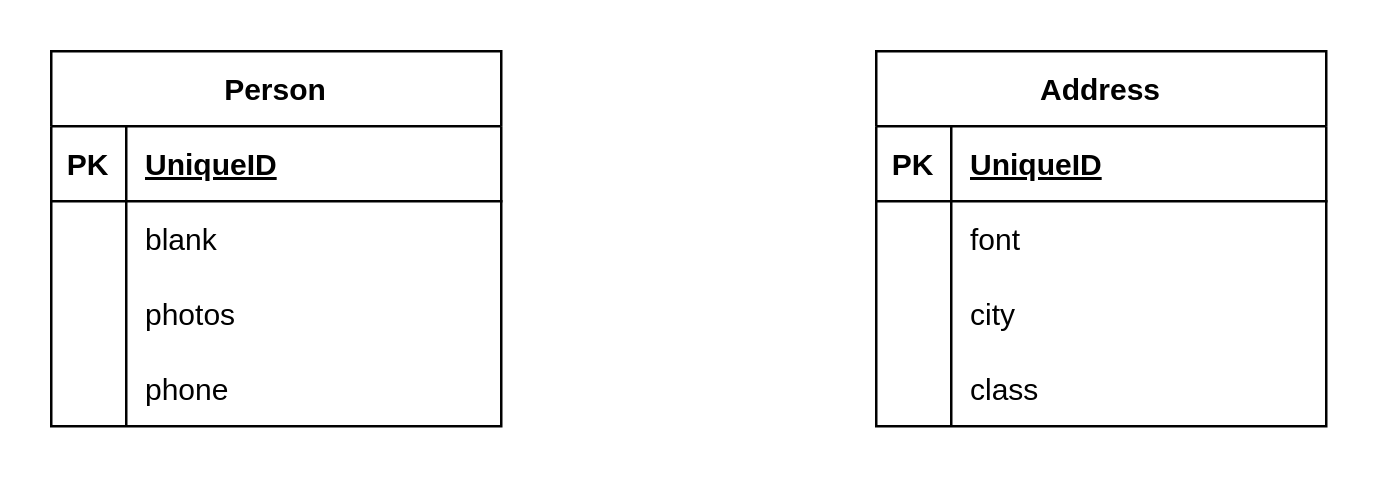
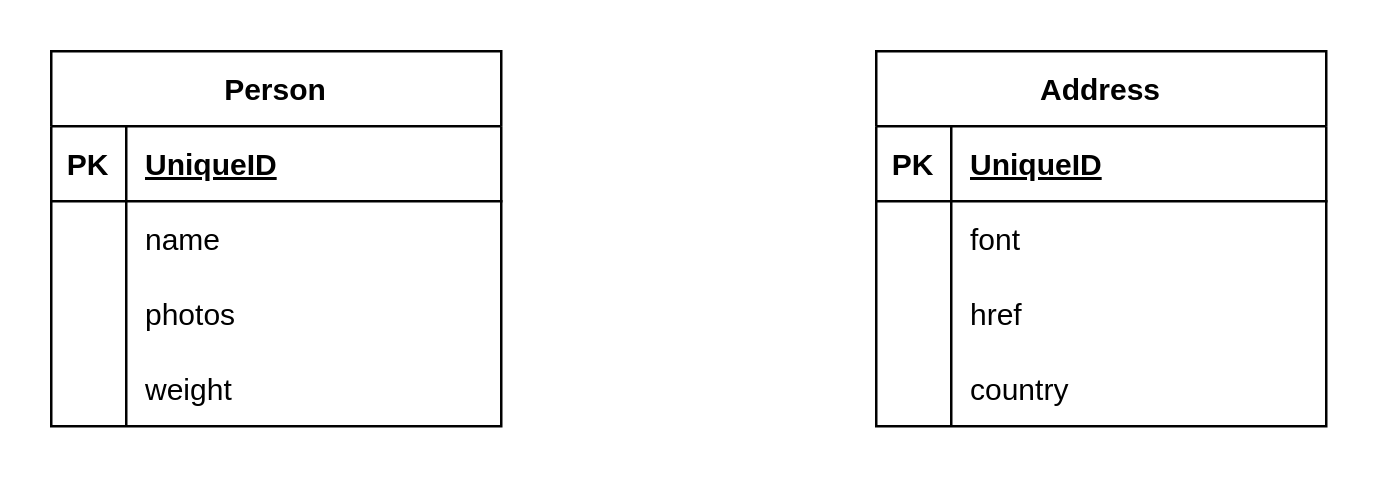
(183, 240) -> (179, 240)
(1000, 315) -> (1004, 315)
(187, 390) -> (192, 390)
(1008, 390) -> (1029, 390)
